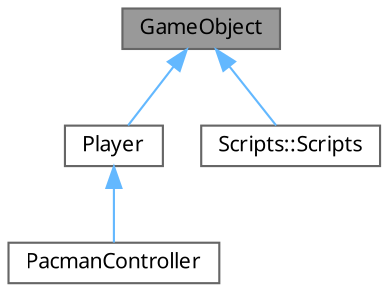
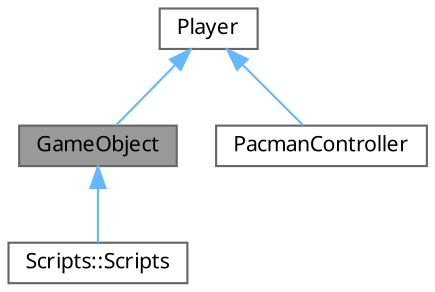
(151, 96) -> (146, 95)
